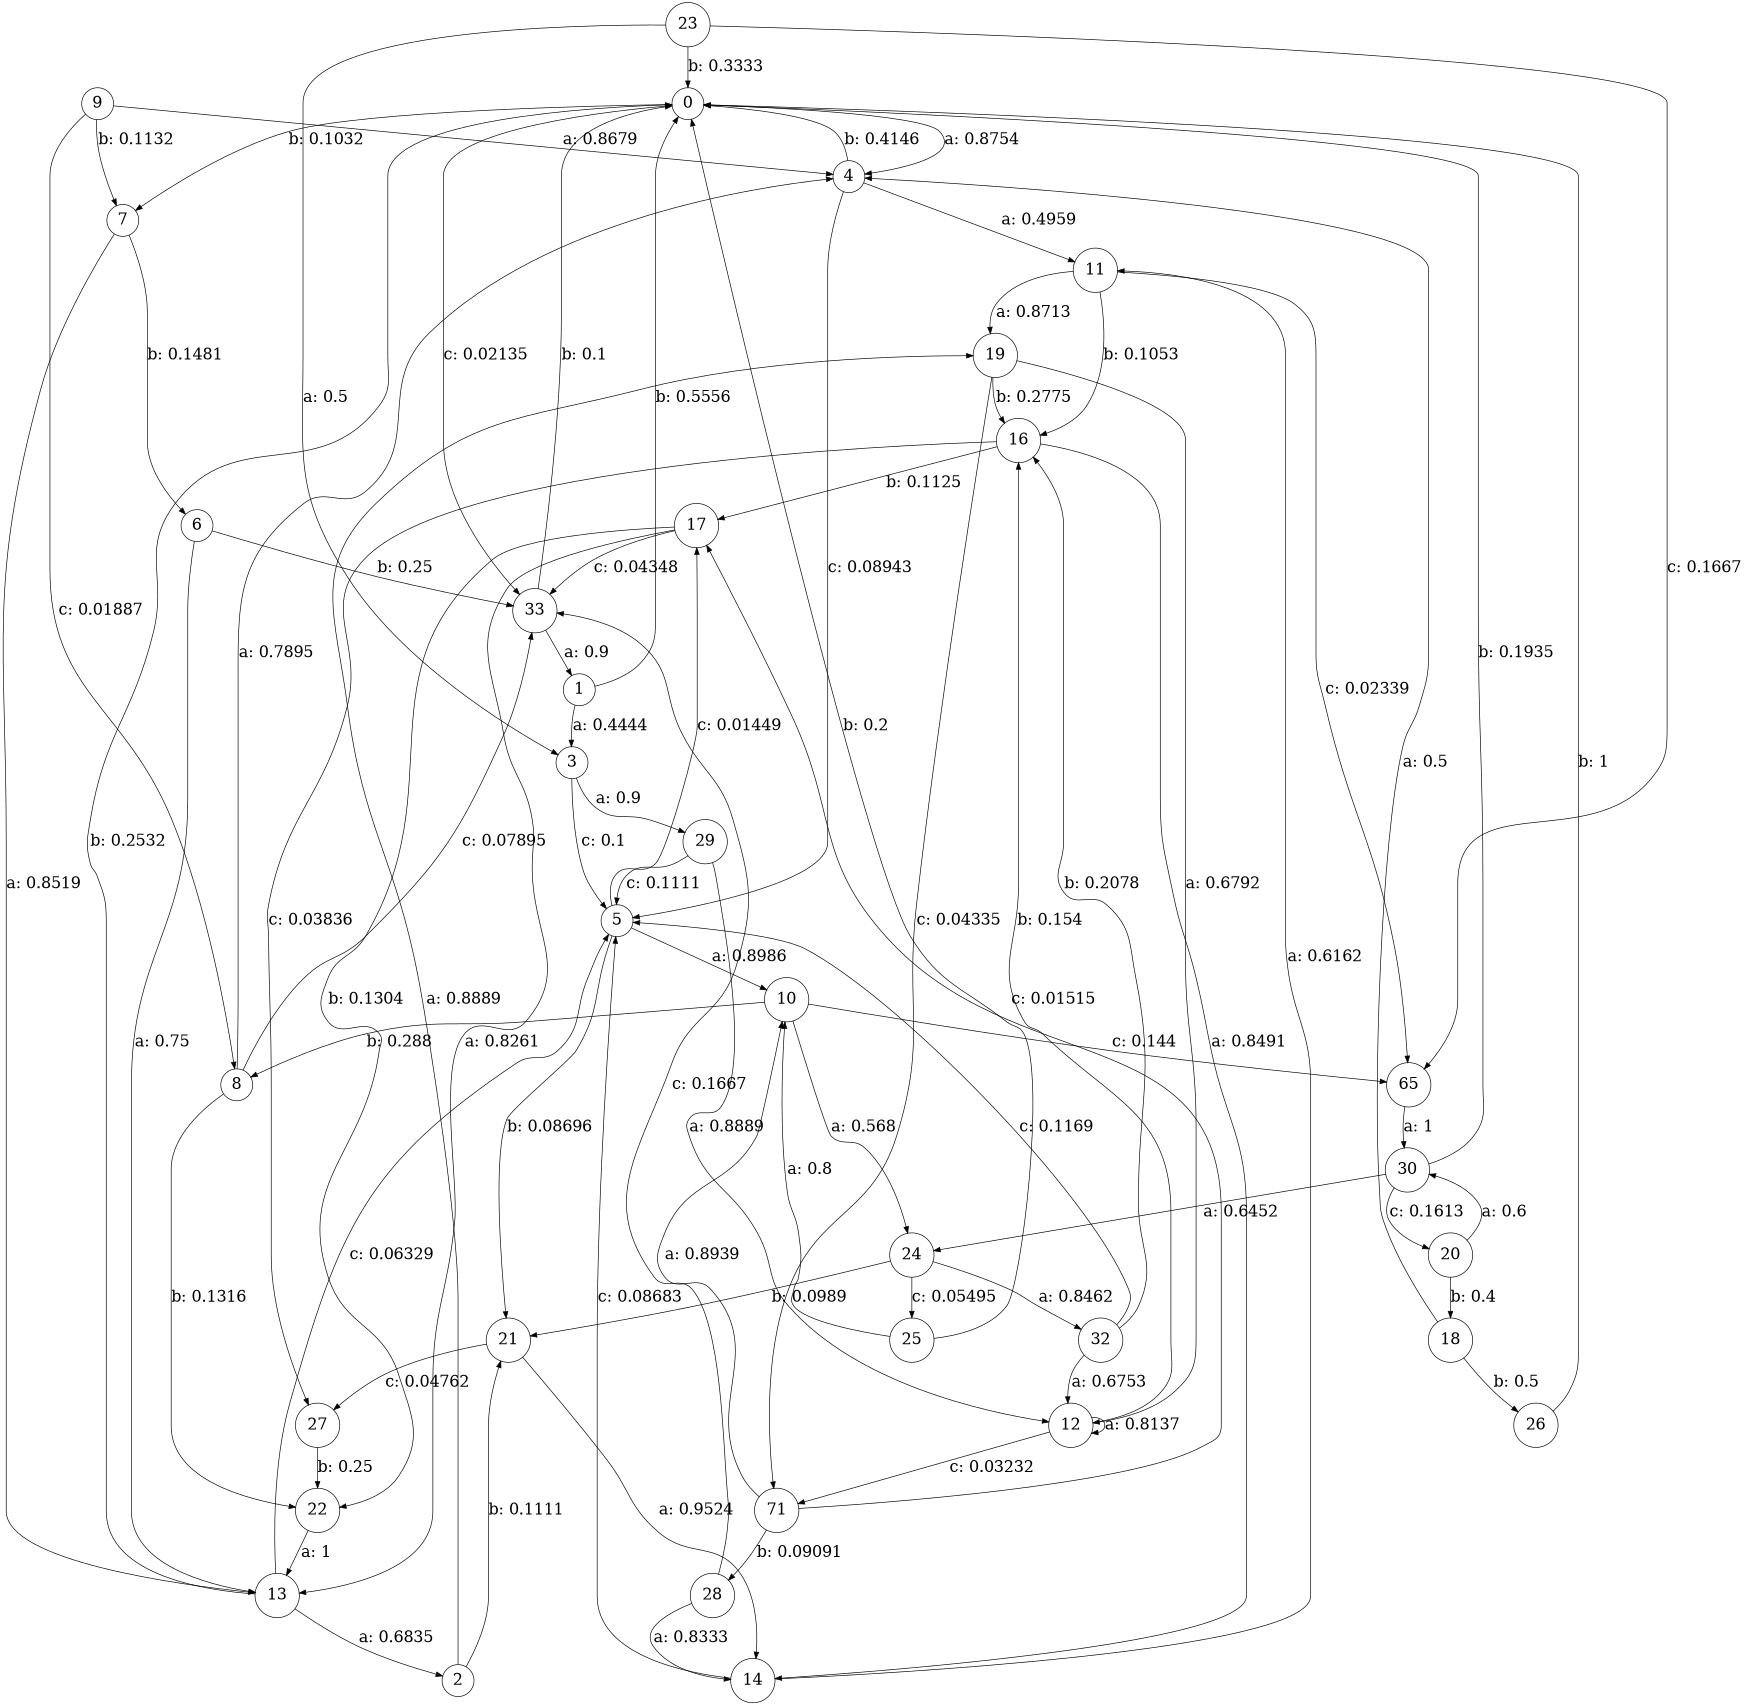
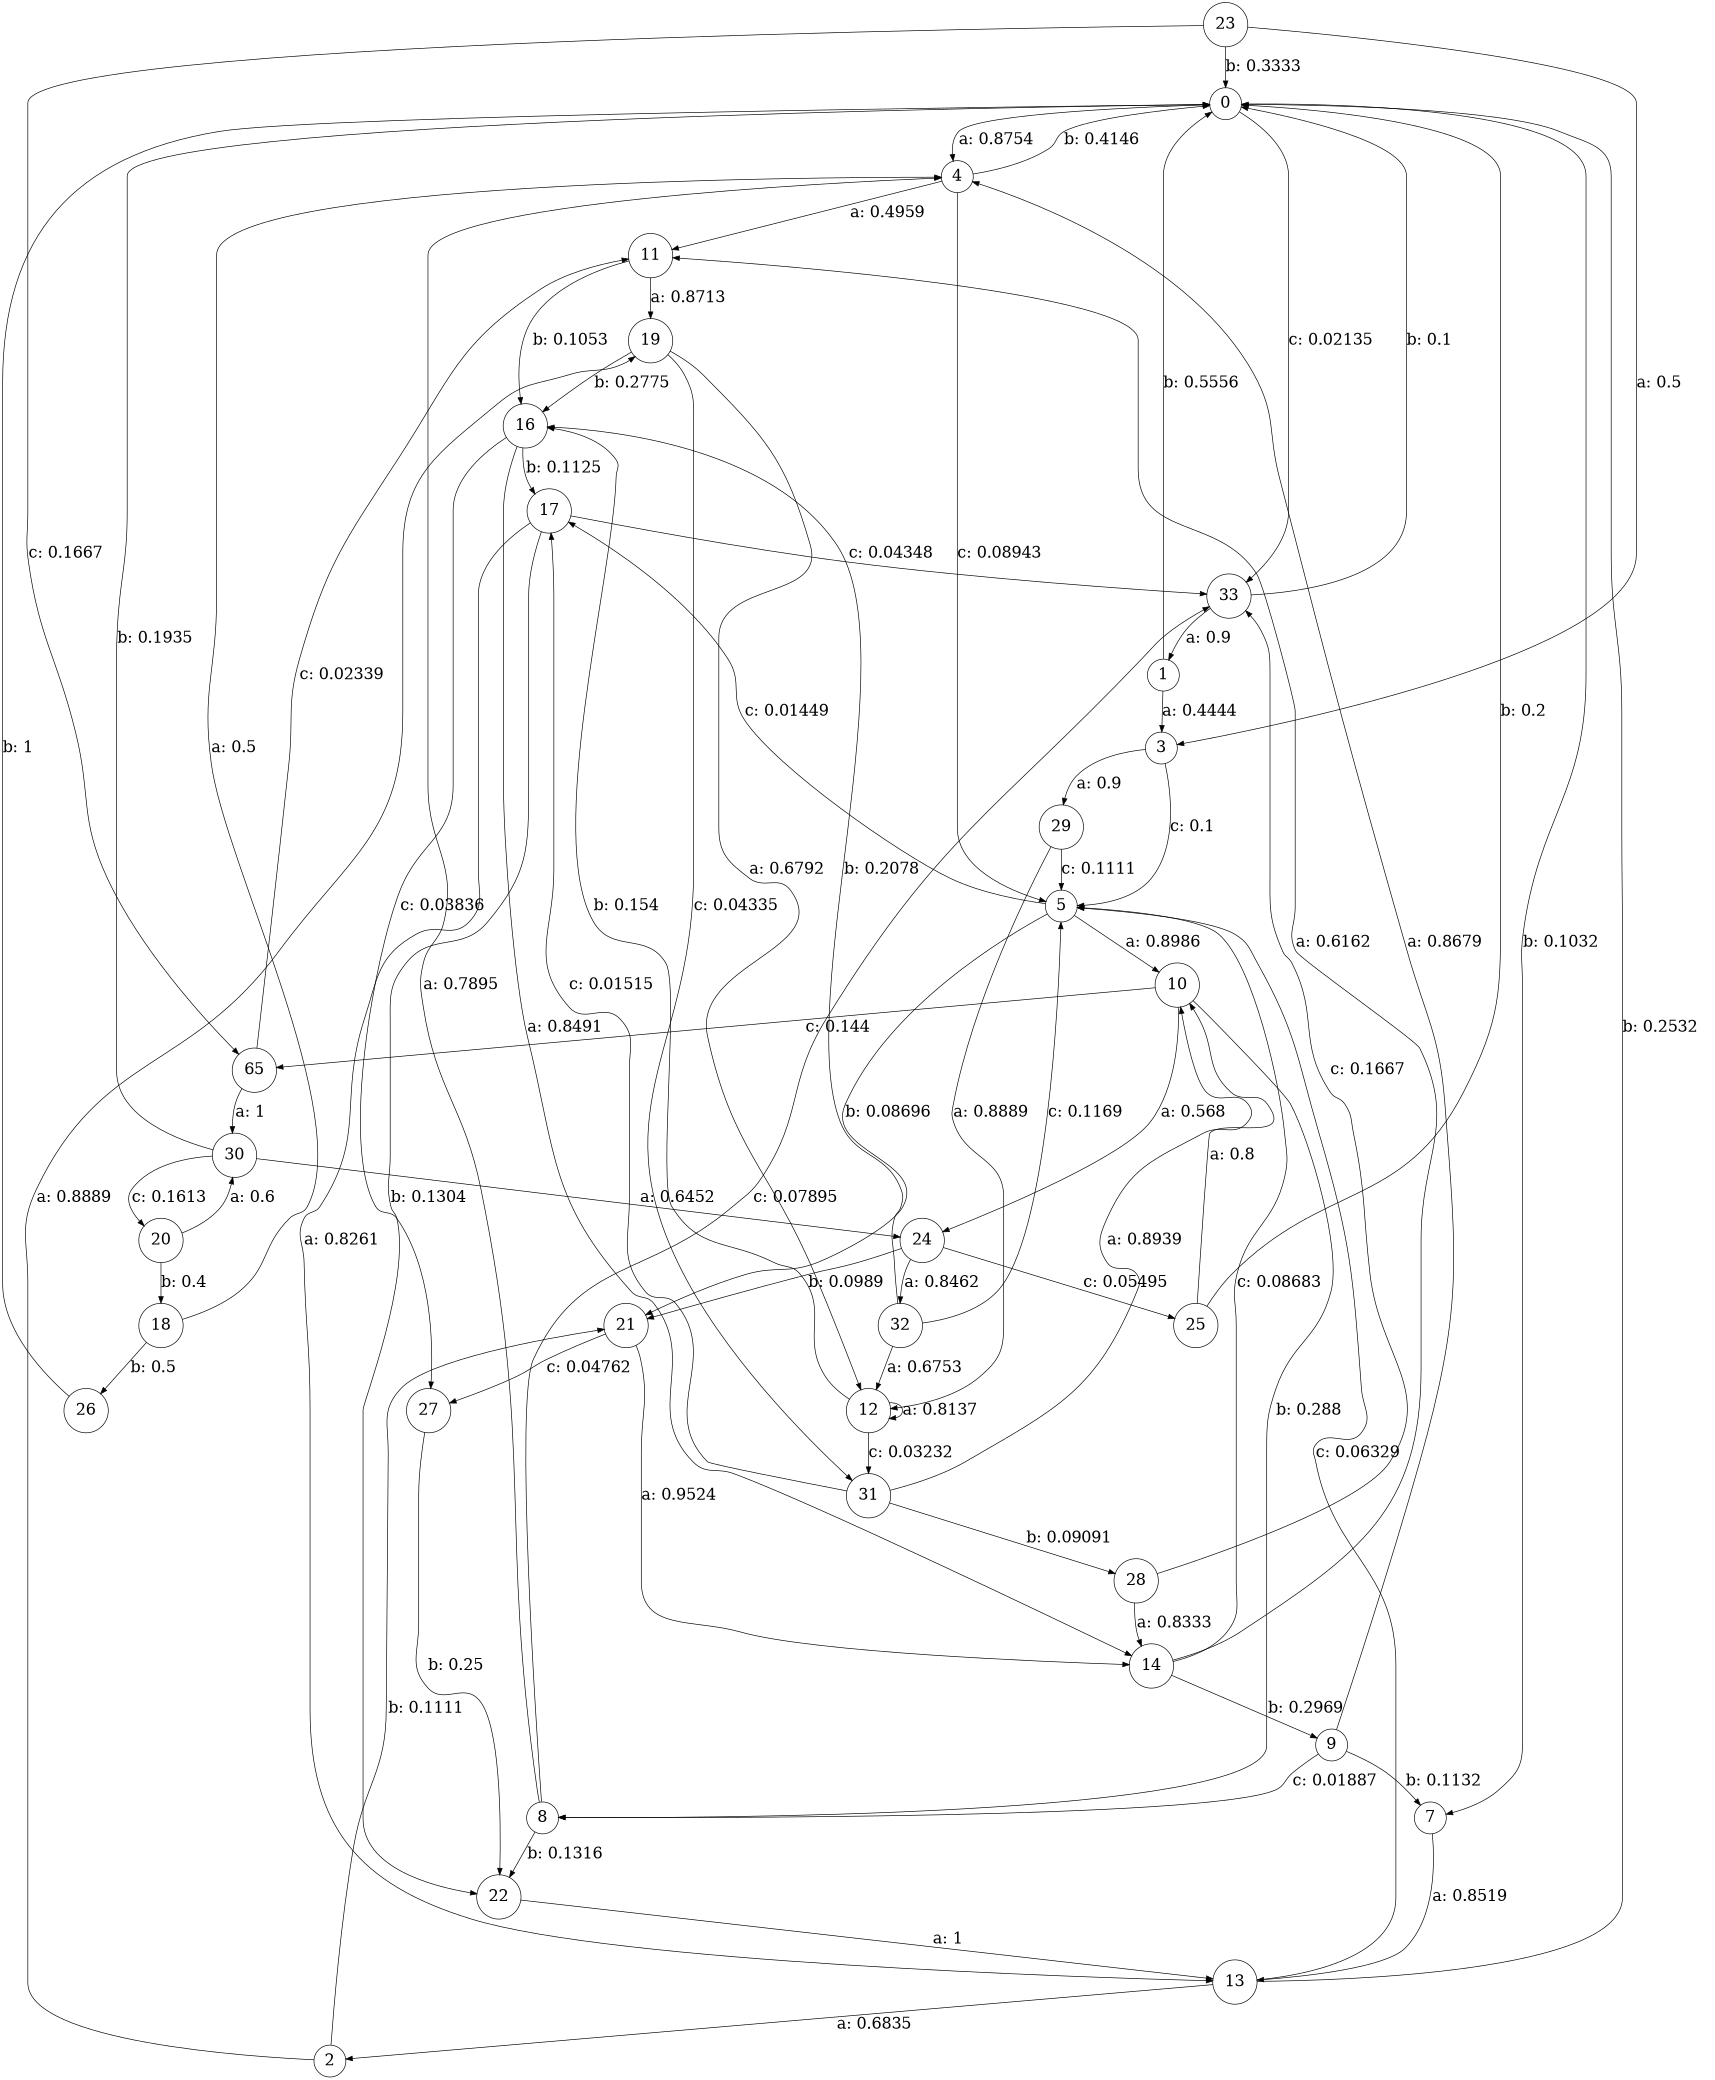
(197, 526) -> none
(1316, 592) -> (322, 591)
(777, 1510) -> (869, 1496)
none -> (1241, 1705)
